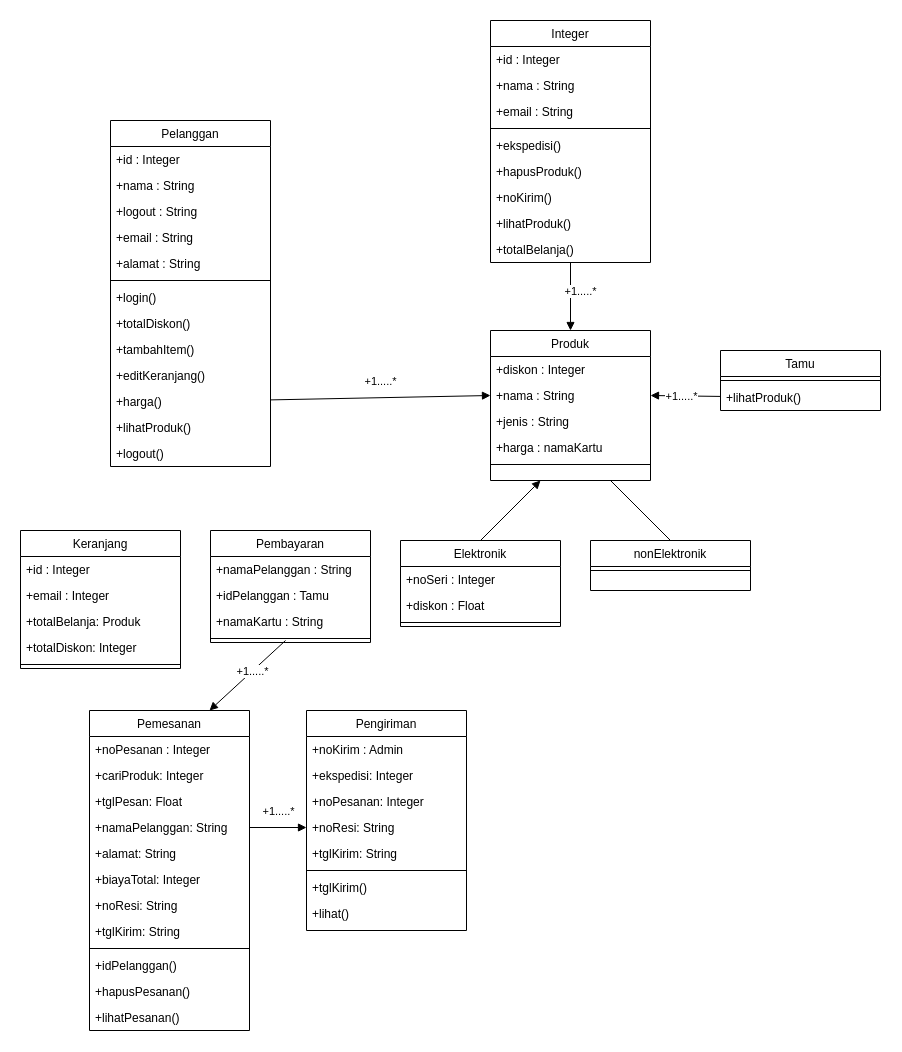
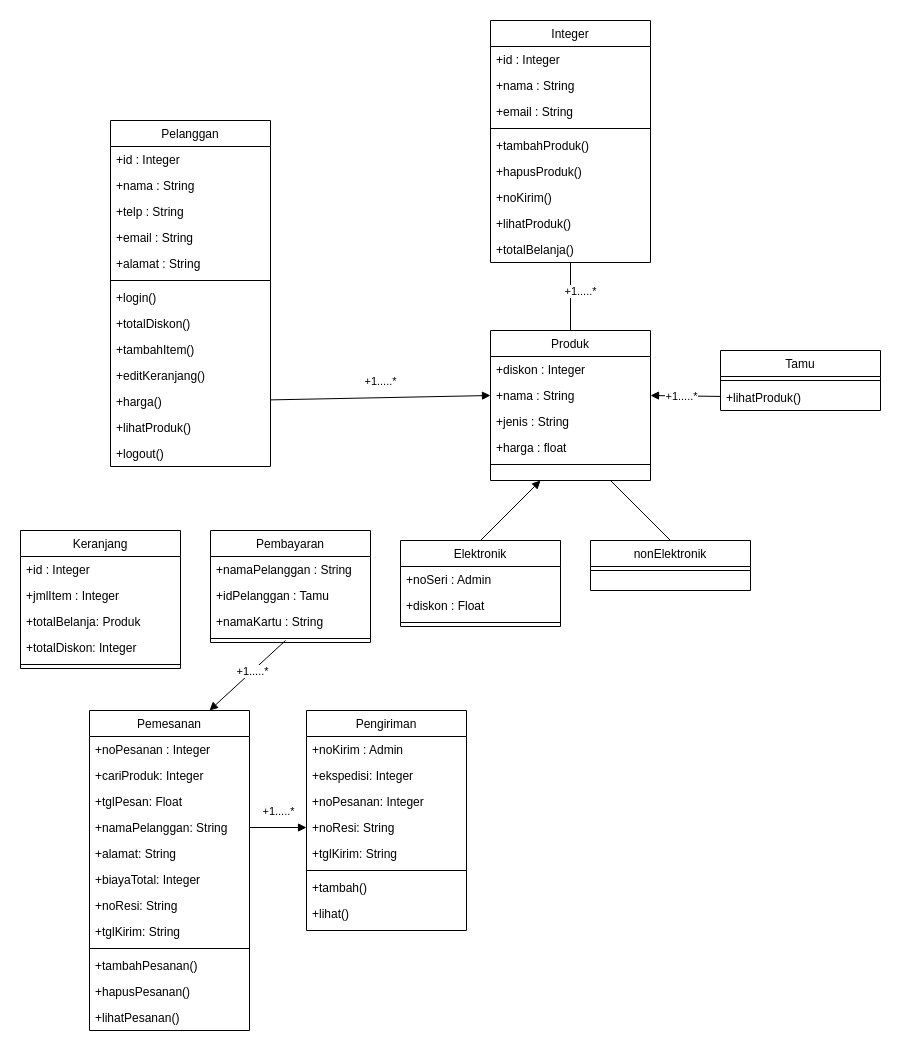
(533, 146) -> (546, 146)
(162, 212) -> (155, 212)
(571, 321) -> (571, 324)
(552, 448) -> (537, 448)
(457, 580) -> (449, 580)
(72, 596) -> (80, 596)
(344, 888) -> (342, 888)
(139, 966) -> (149, 966)
